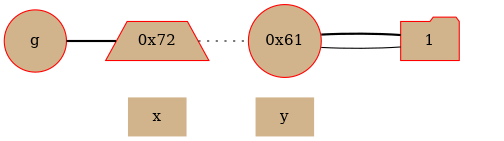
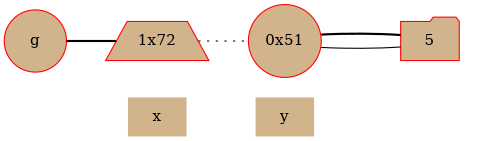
(157, 41) -> (157, 41)
(285, 41) -> (285, 41)
(430, 41) -> (430, 41)
